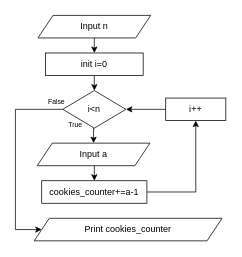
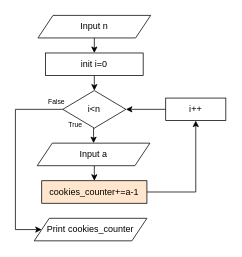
(94, 192) -> (94, 192)
(128, 229) -> (90, 229)
